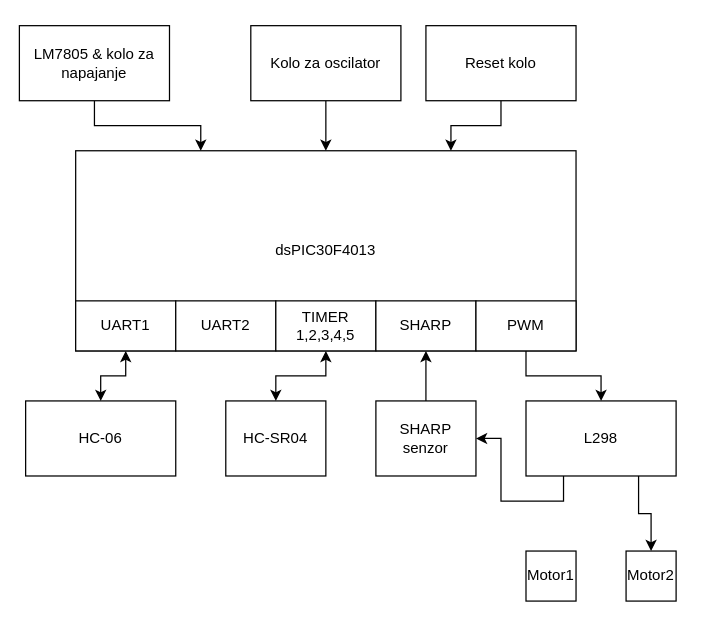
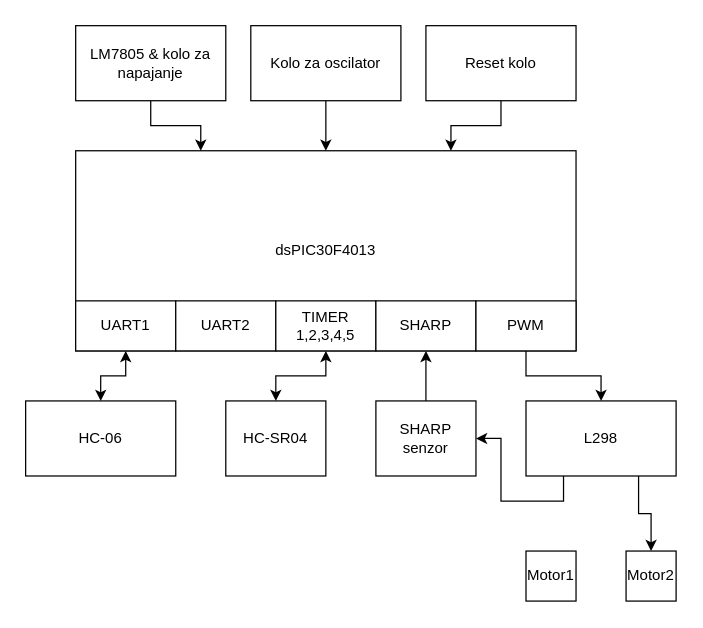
(94, 63) -> (151, 63)
